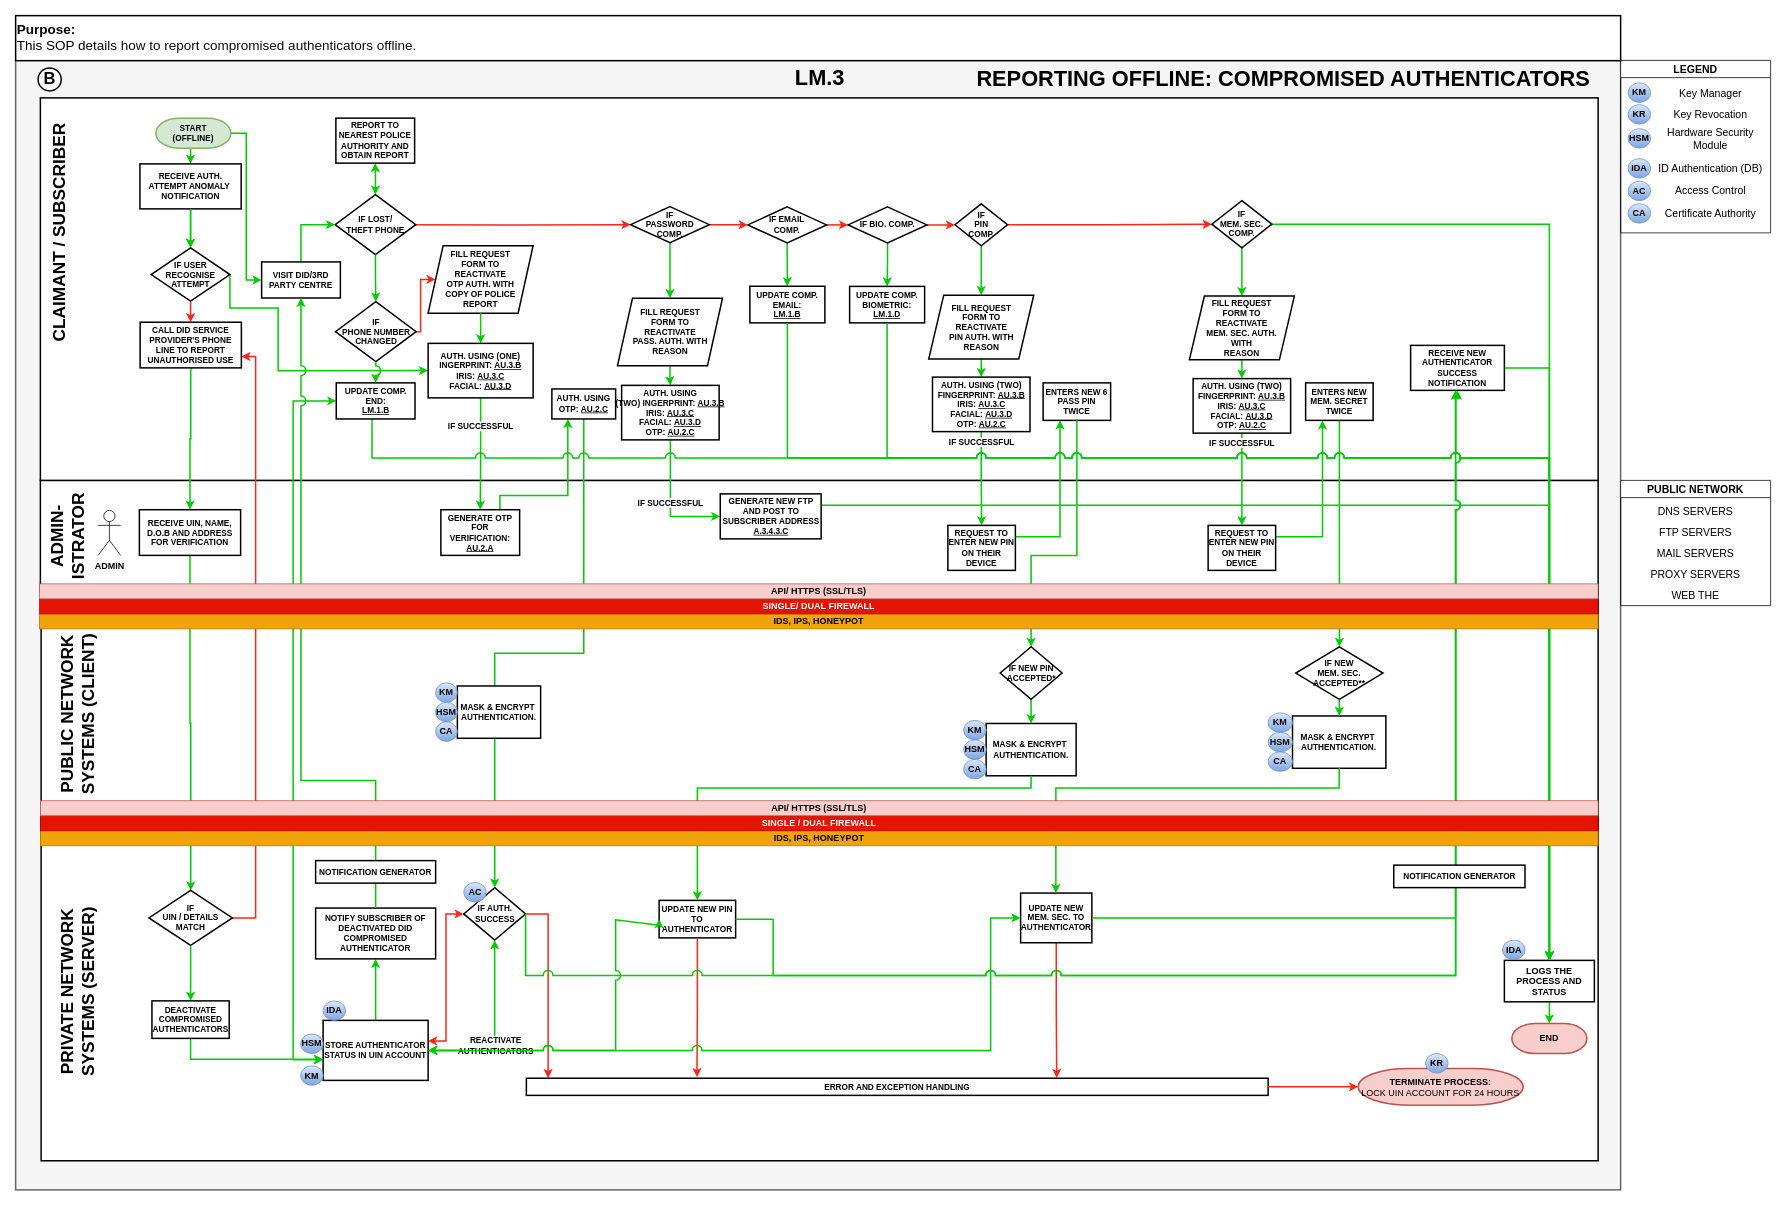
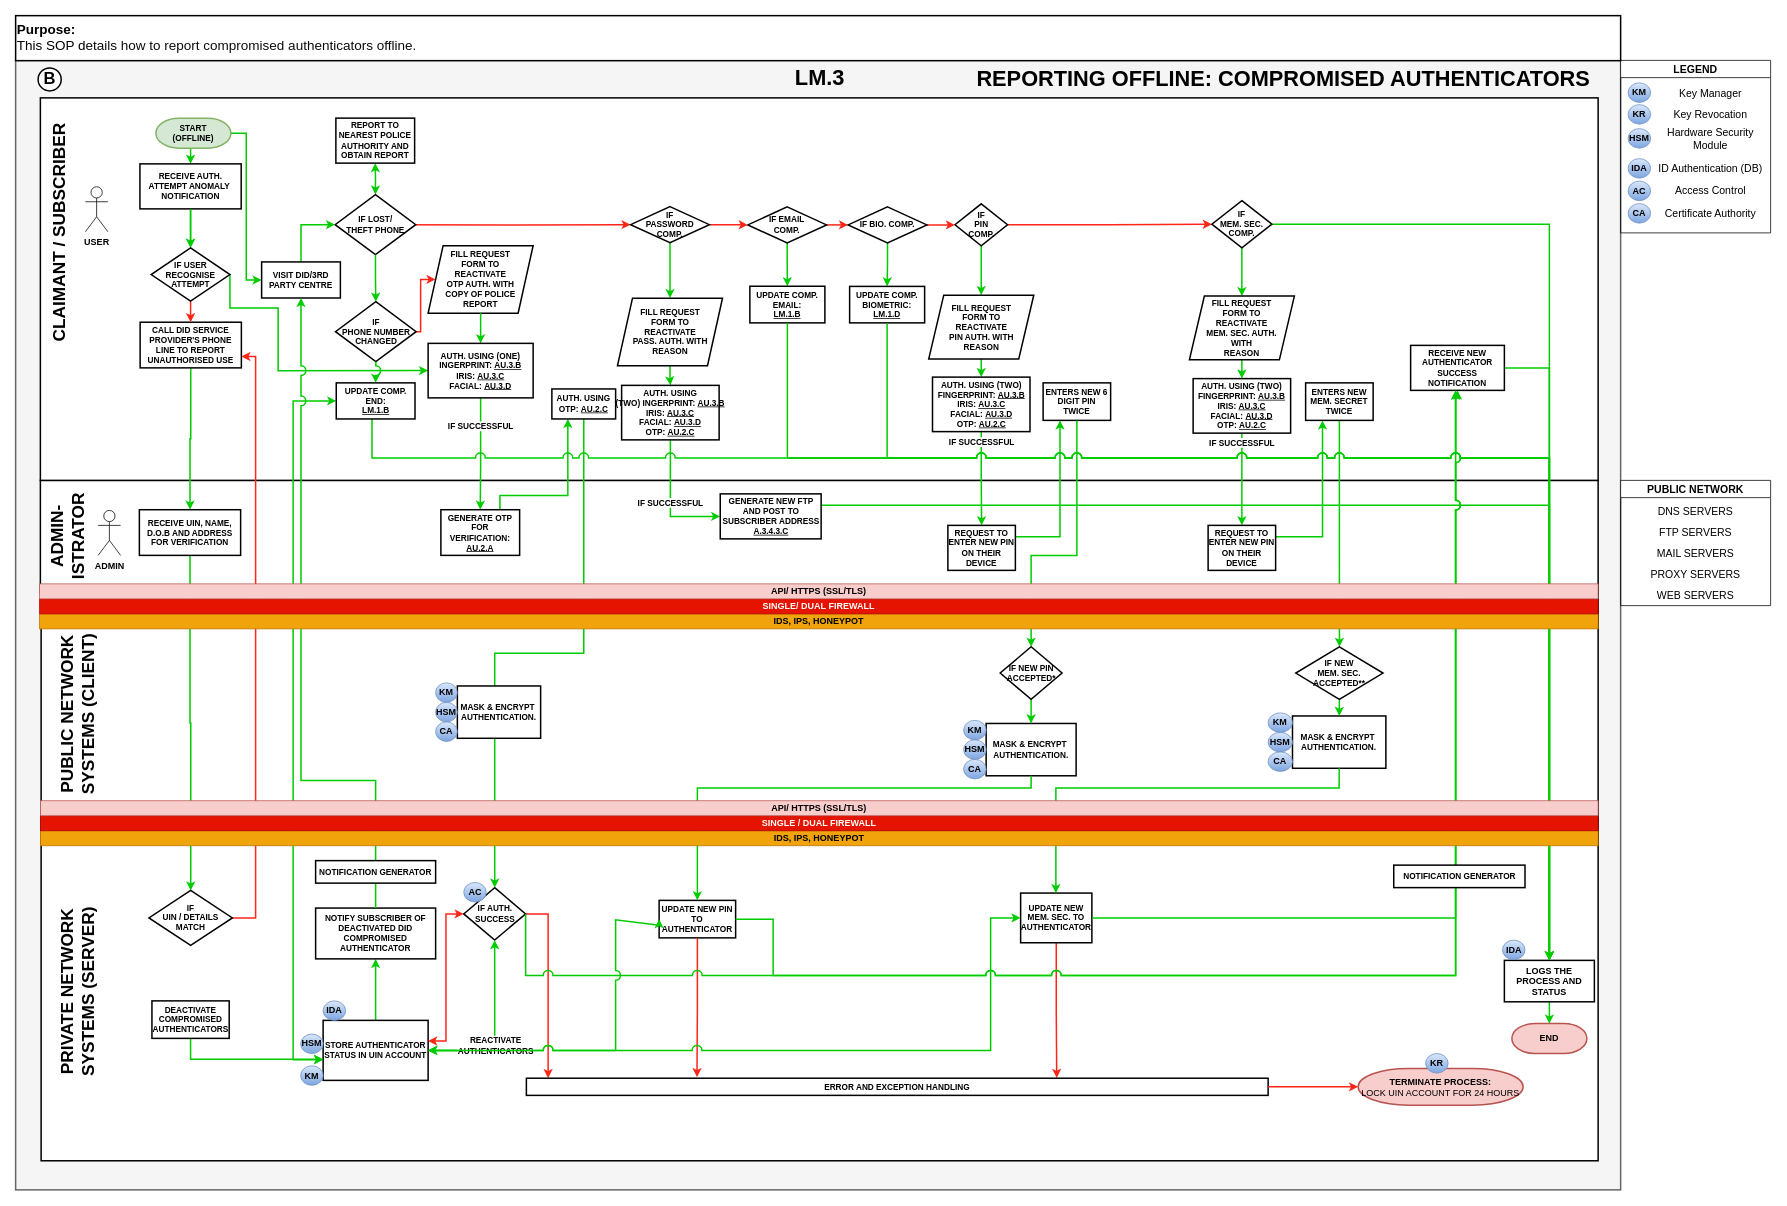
none -> (96, 209)
(1077, 402) -> (1077, 402)
(1695, 595) -> (1695, 595)
(190, 970) -> none
